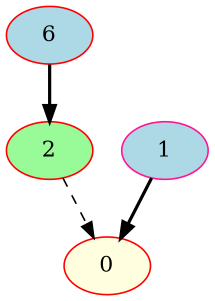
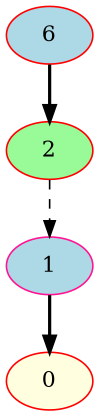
(75, 201) -> (50, 200)
